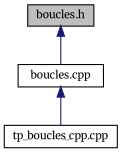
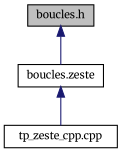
(61, 76) -> (61, 76)
(61, 137) -> (61, 137)
